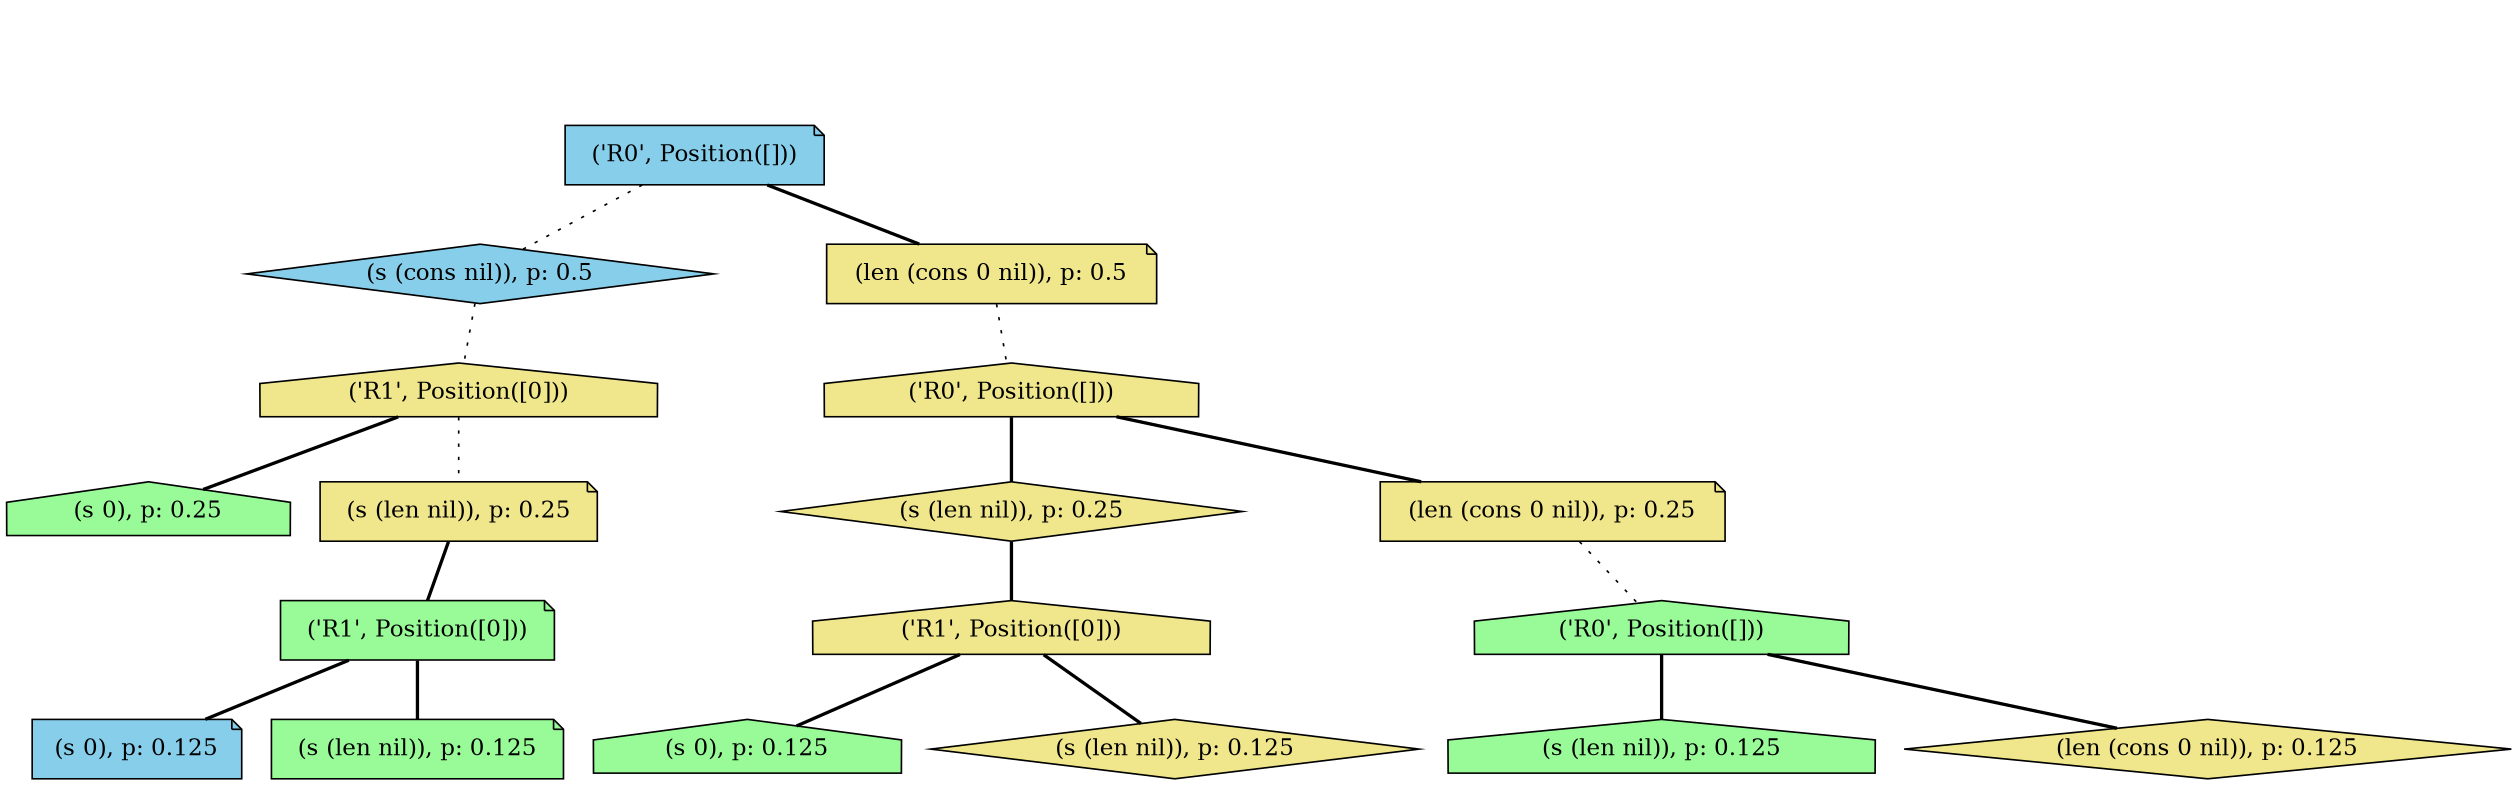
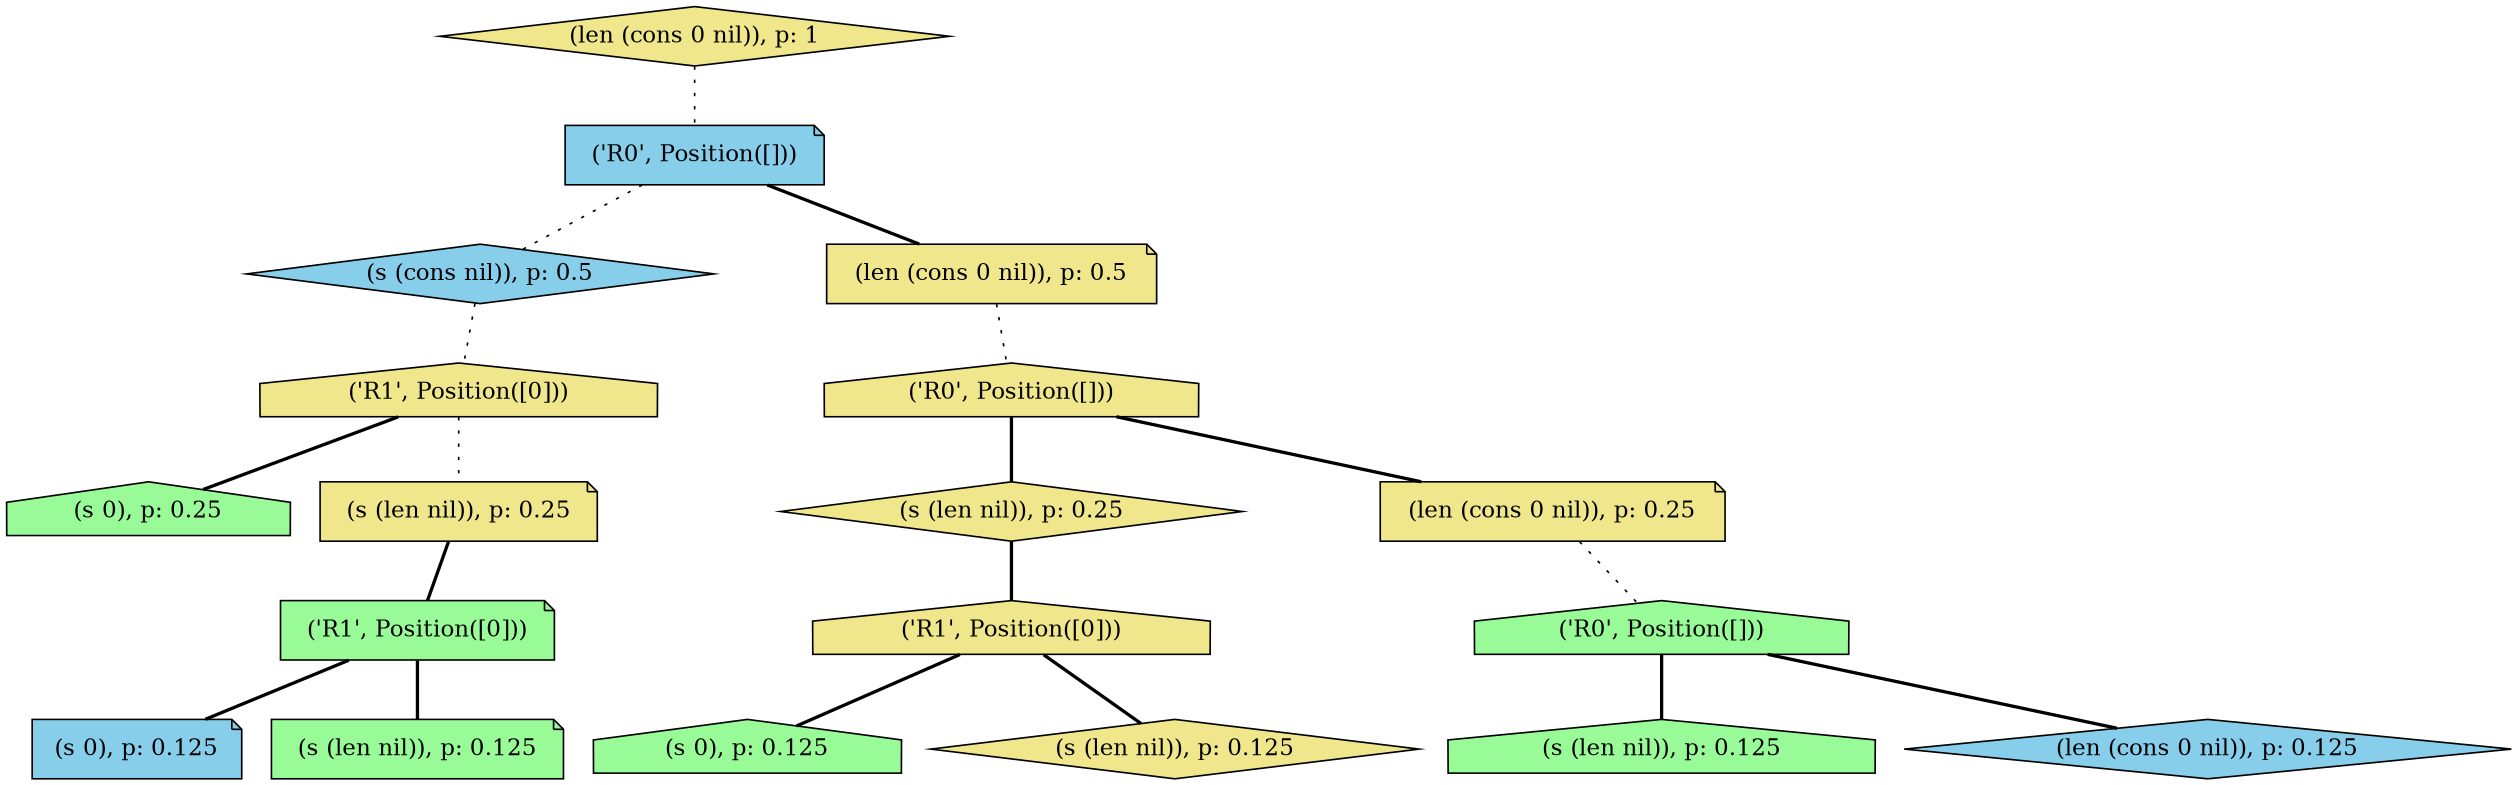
none -> (695, 36)
(2208, 749) -> (2208, 749)
